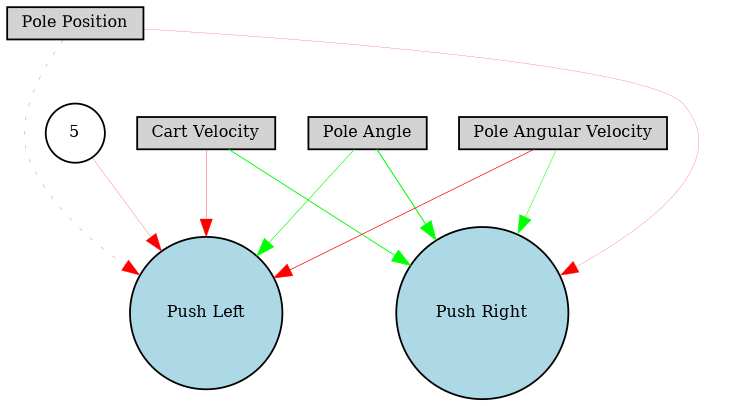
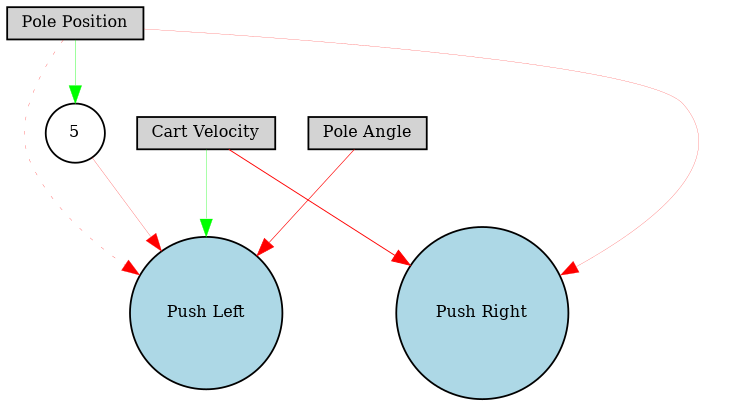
none -> (75, 63)
(563, 133) -> none
(206, 184) -> (206, 184)
(401, 187) -> none
(316, 191) -> (316, 191)
(320, 208) -> (320, 208)
